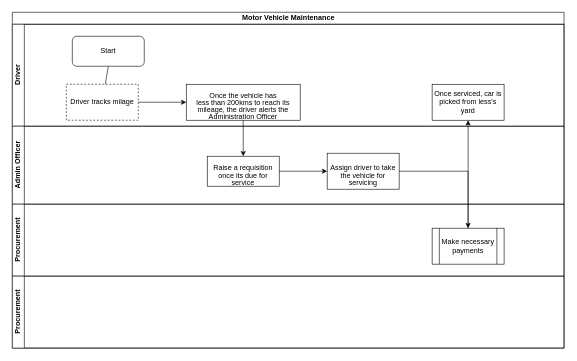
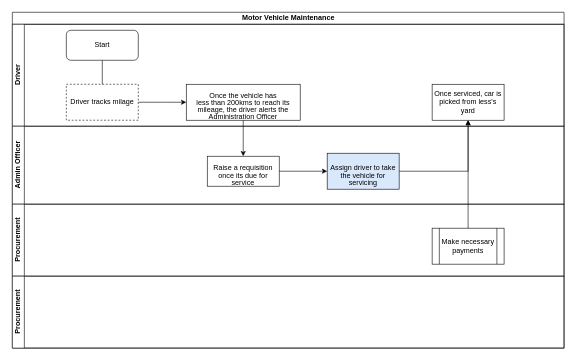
(108, 51) -> (102, 45)
(363, 171) -> (363, 171)
(399, 171) -> (399, 171)
